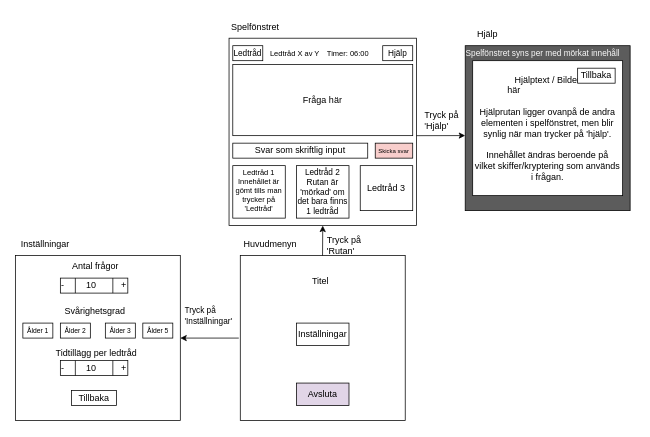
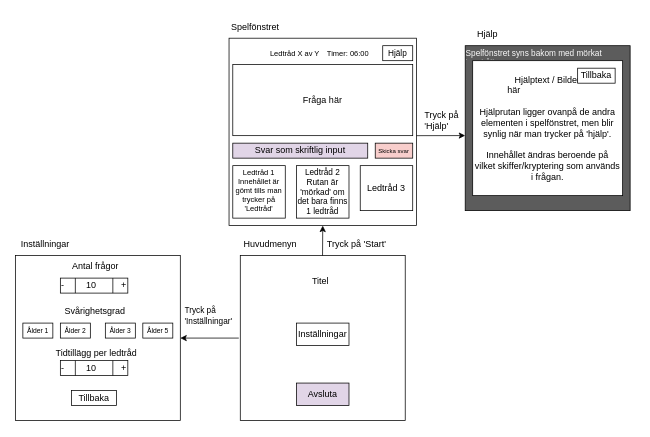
(248, 53) -> none
(549, 53) -> (549, 53)
(300, 150) -> (300, 150)
(357, 244) -> (357, 244)
